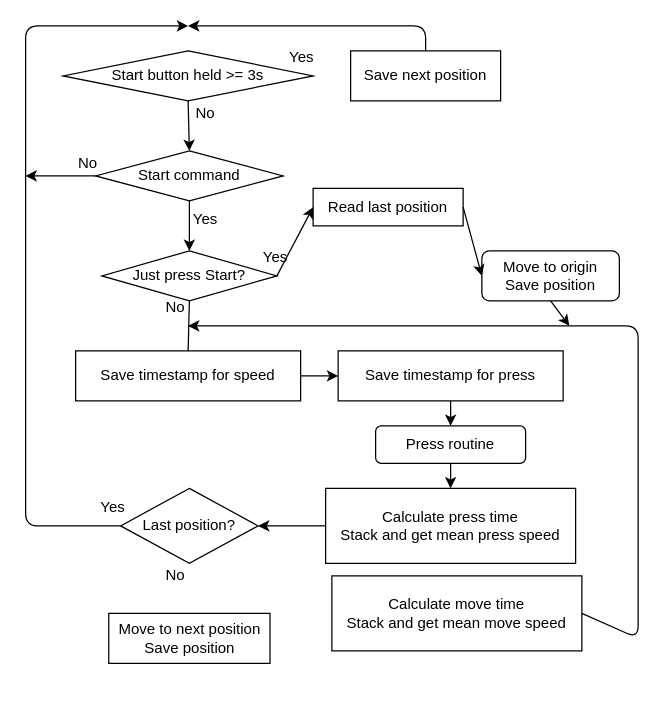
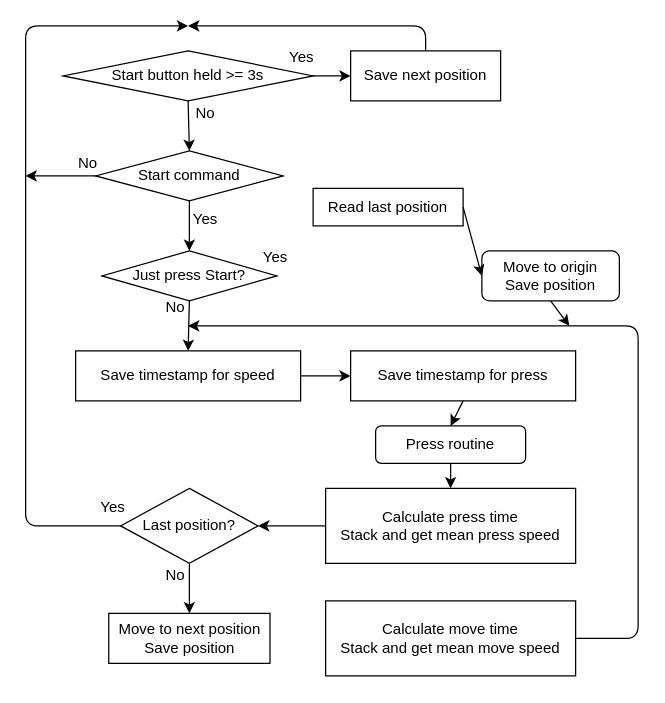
none -> (327, 76)
(293, 245) -> none
(188, 344) -> (188, 341)
(451, 376) -> (463, 376)
none -> (189, 584)
(457, 613) -> (451, 638)
